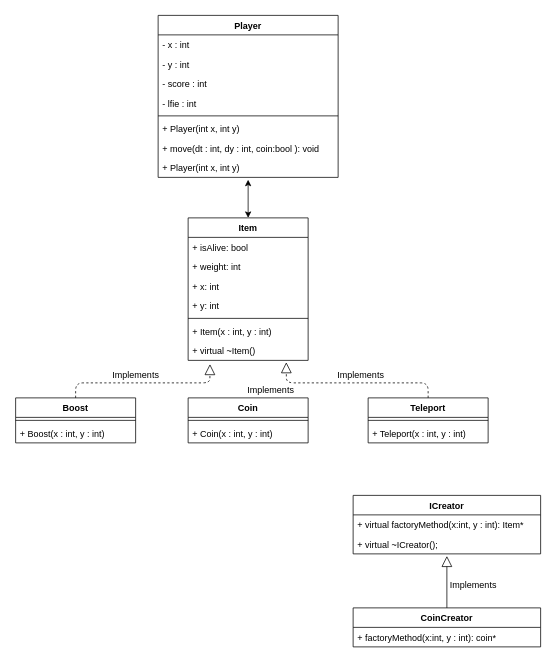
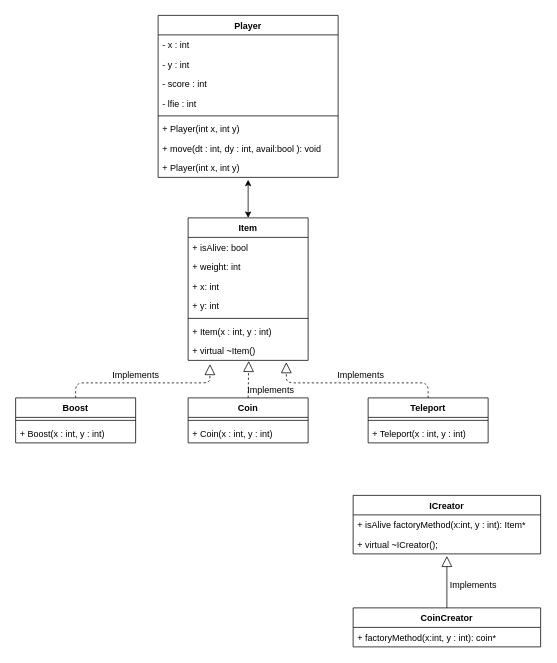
(249, 149) -> (251, 149)
none -> (248, 379)
(457, 525) -> (455, 525)
